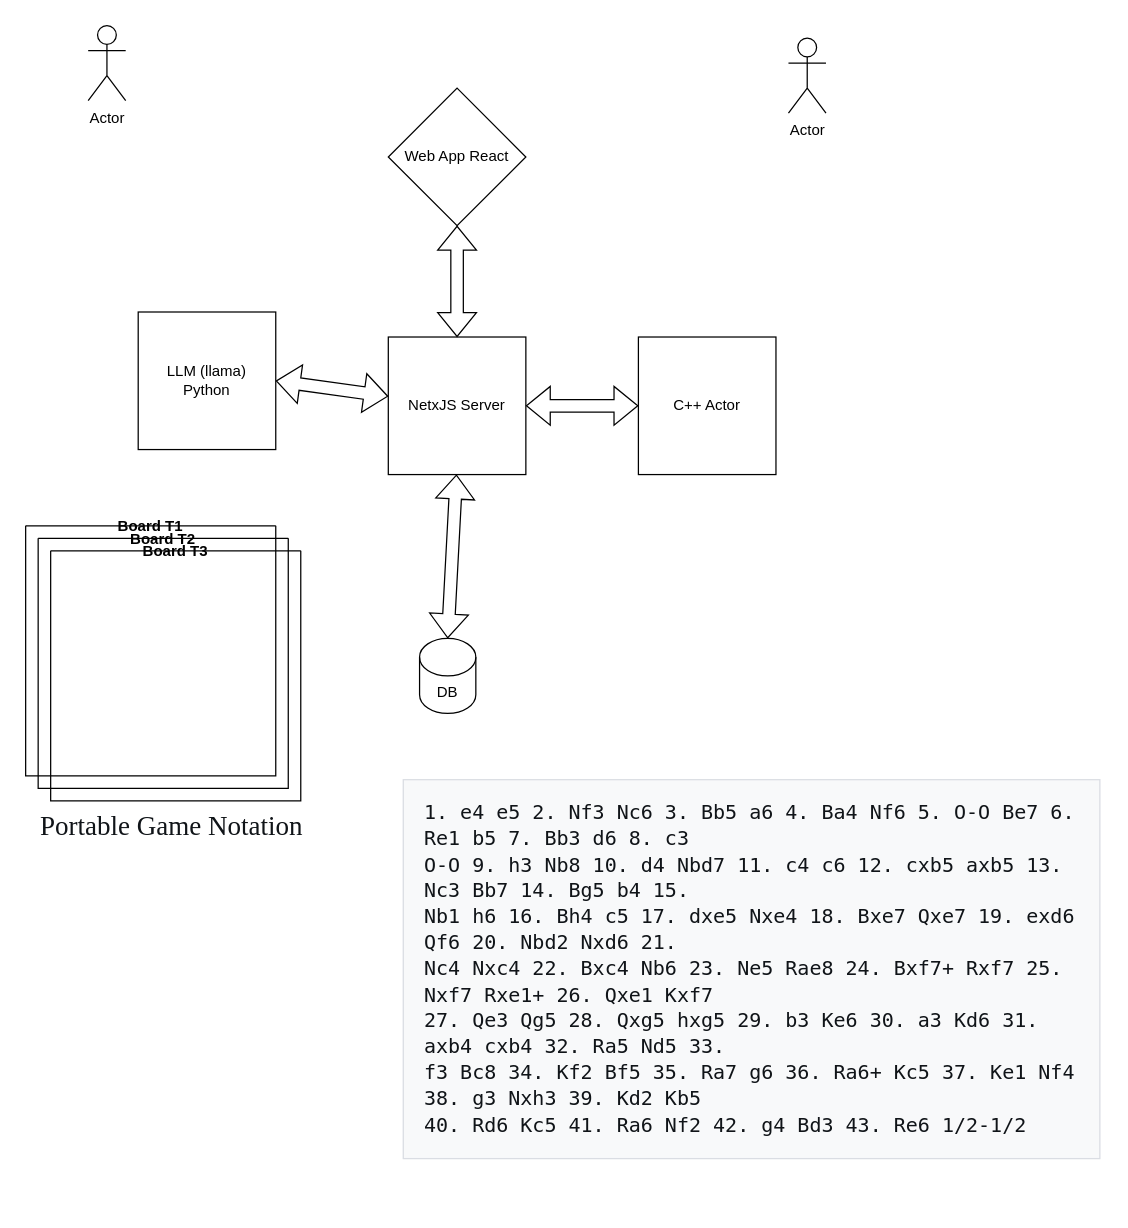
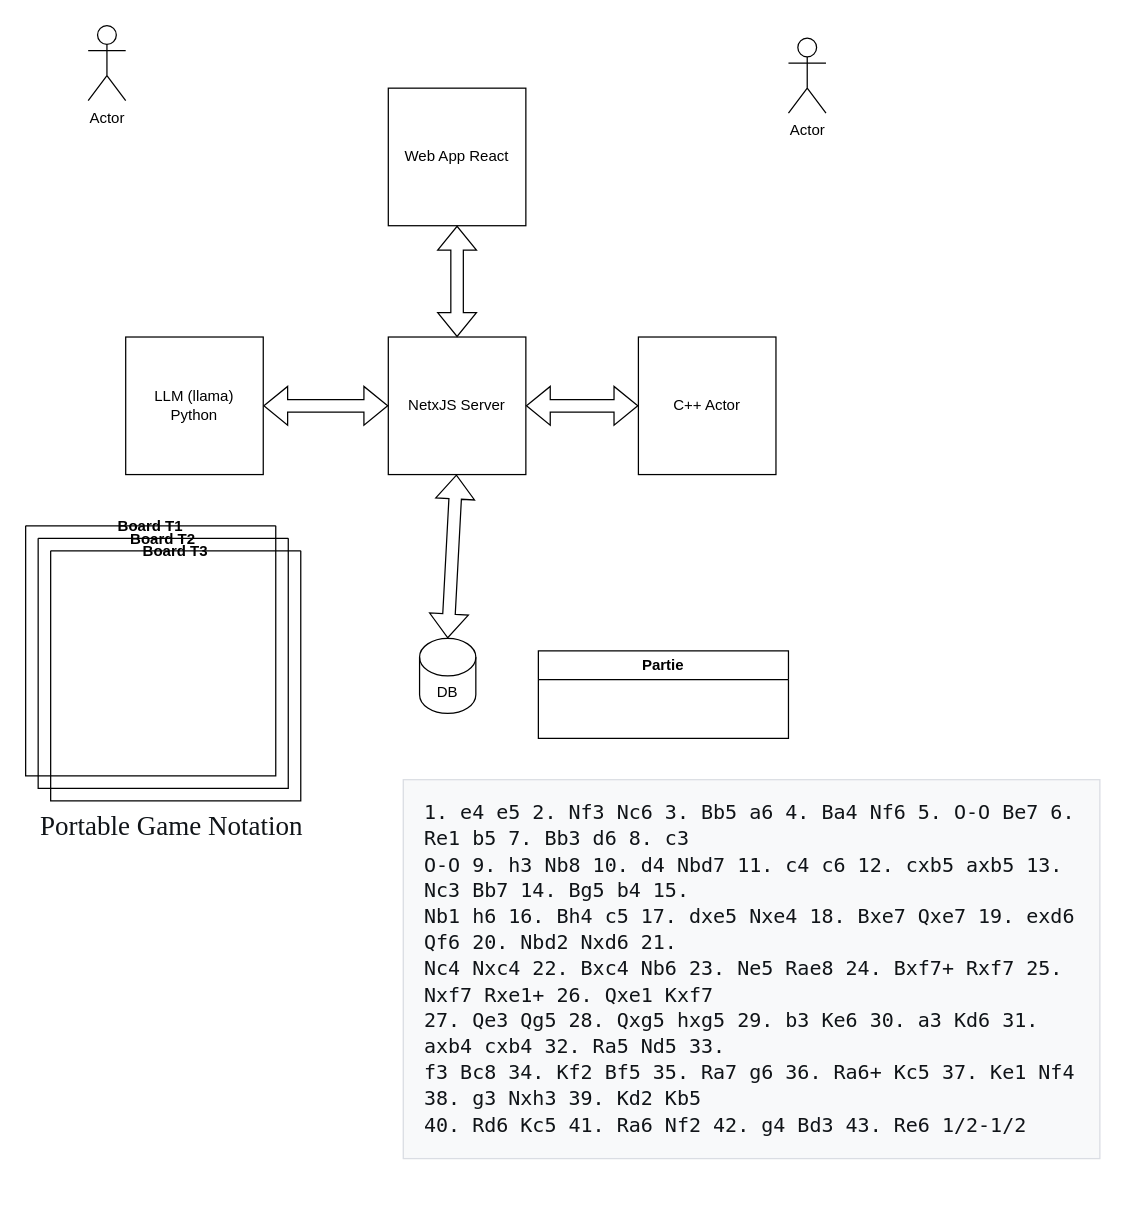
(457, 157) -> (457, 157)
(207, 381) -> (194, 406)
none -> (663, 694)
